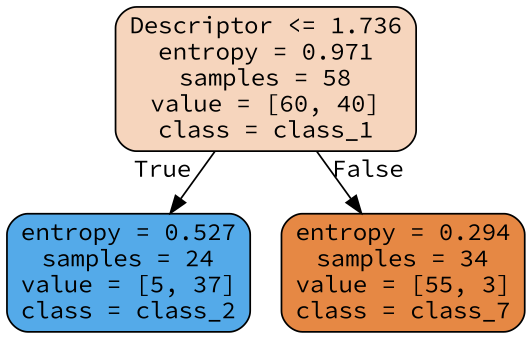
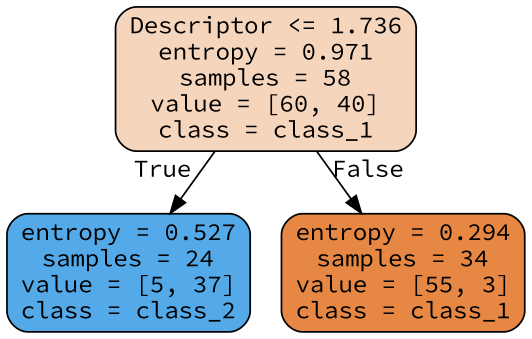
(403, 273) -> (403, 273)
